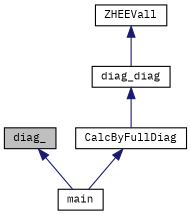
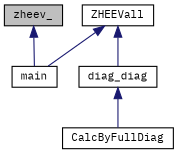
(30, 138) -> (33, 15)
(102, 173) -> (72, 49)
